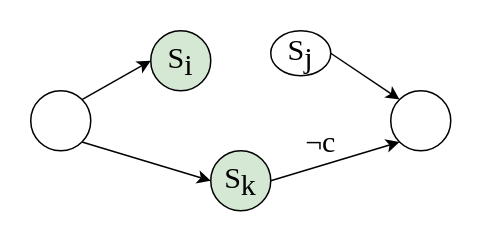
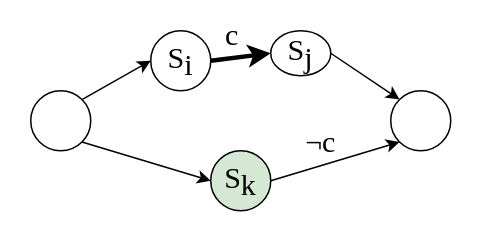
none -> (233, 58)
(181, 61) -> (181, 61)
